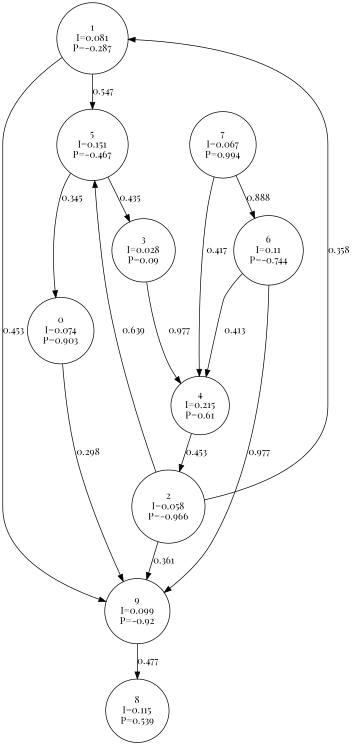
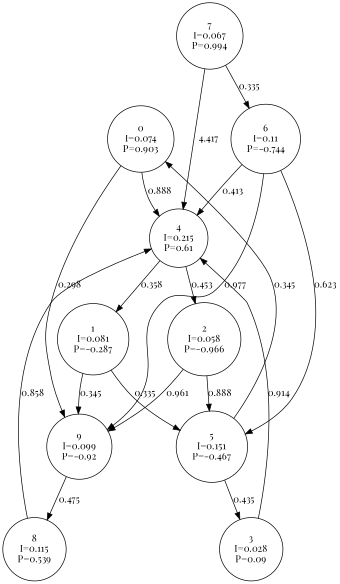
(103, 92) -> (145, 393)
none -> (146, 192)
(259, 198) -> (250, 87)
(328, 239) -> (140, 284)
(217, 250) -> (209, 139)
none -> (316, 310)
(13, 331) -> (91, 393)
(134, 331) -> (220, 393)
(179, 331) -> (279, 393)
none -> (28, 355)
(164, 561) -> (178, 393)
(148, 661) -> (69, 500)
